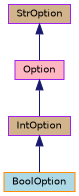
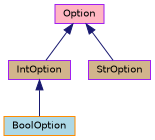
(40, 47) -> (103, 46)
